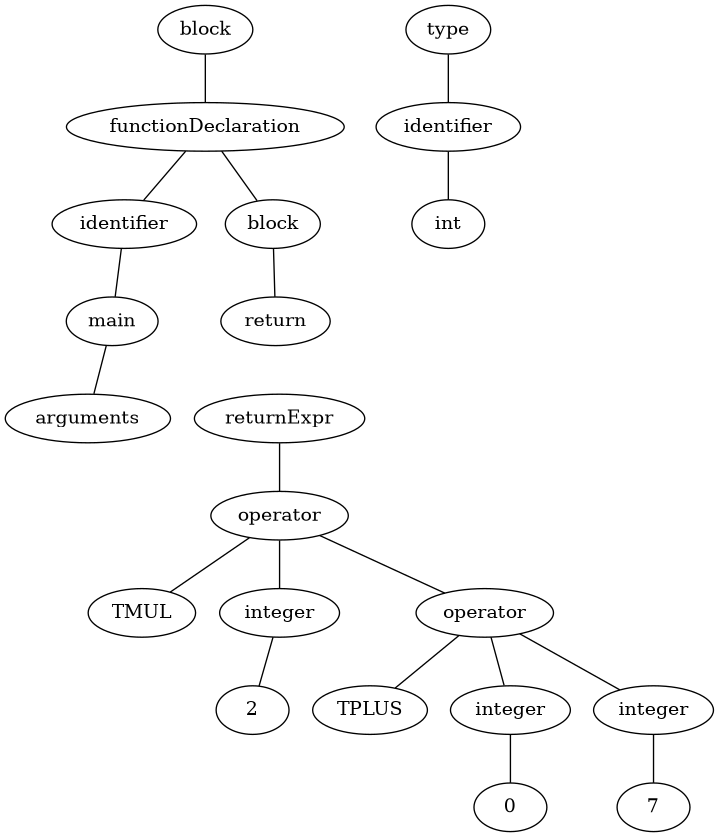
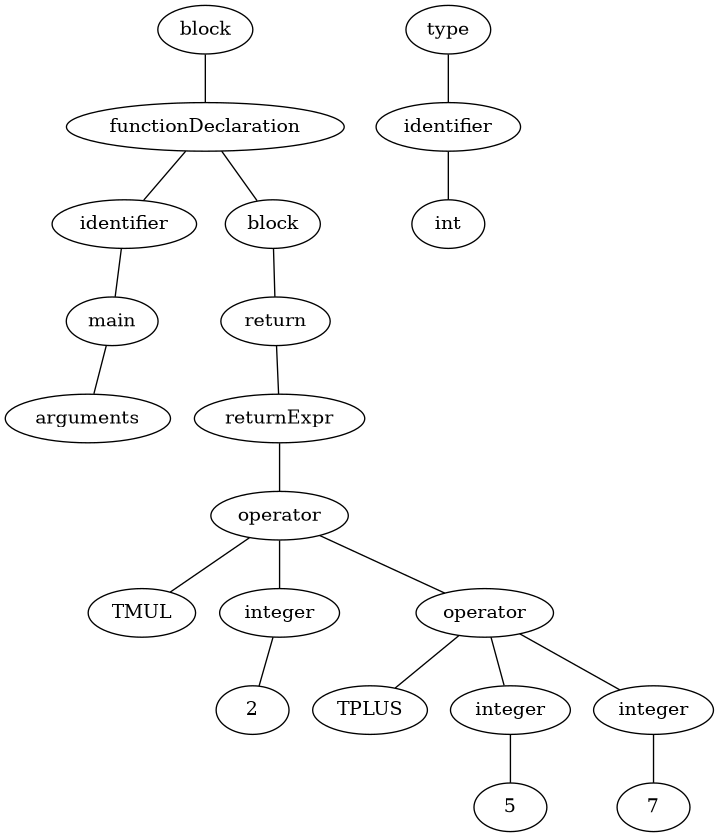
none -> (278, 370)
(510, 807) -> (510, 807)
